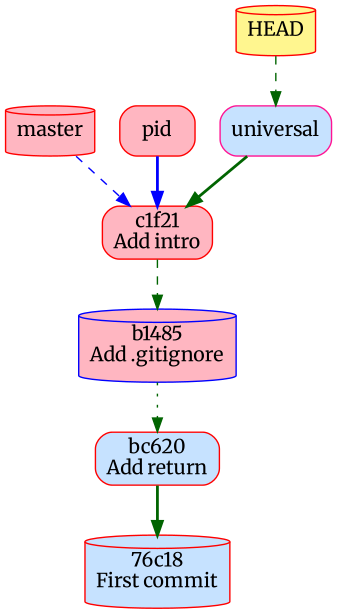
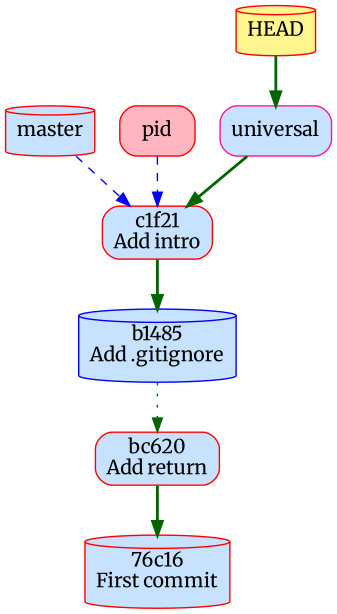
(276, 74) -> (276, 74)
(50, 131) -> (50, 131)
(157, 174) -> (157, 174)
(157, 233) -> (157, 233)
(157, 277) -> (157, 277)
(157, 346) -> (157, 346)
(157, 572) -> (157, 572)
